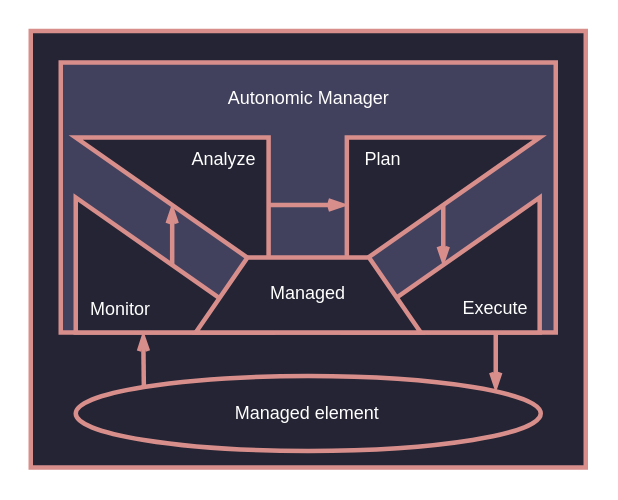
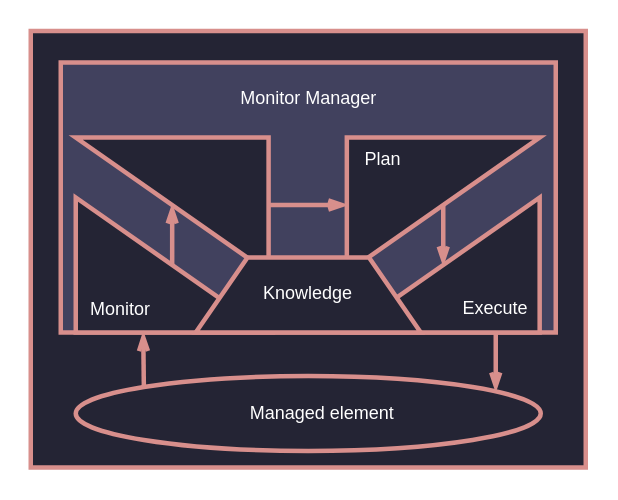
(309, 98) -> (309, 98)
(224, 160) -> none
(308, 293) -> (308, 293)
(308, 413) -> (323, 413)
